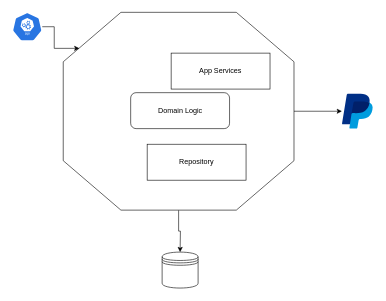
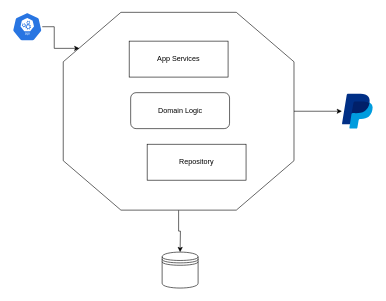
(221, 71) -> (179, 59)
